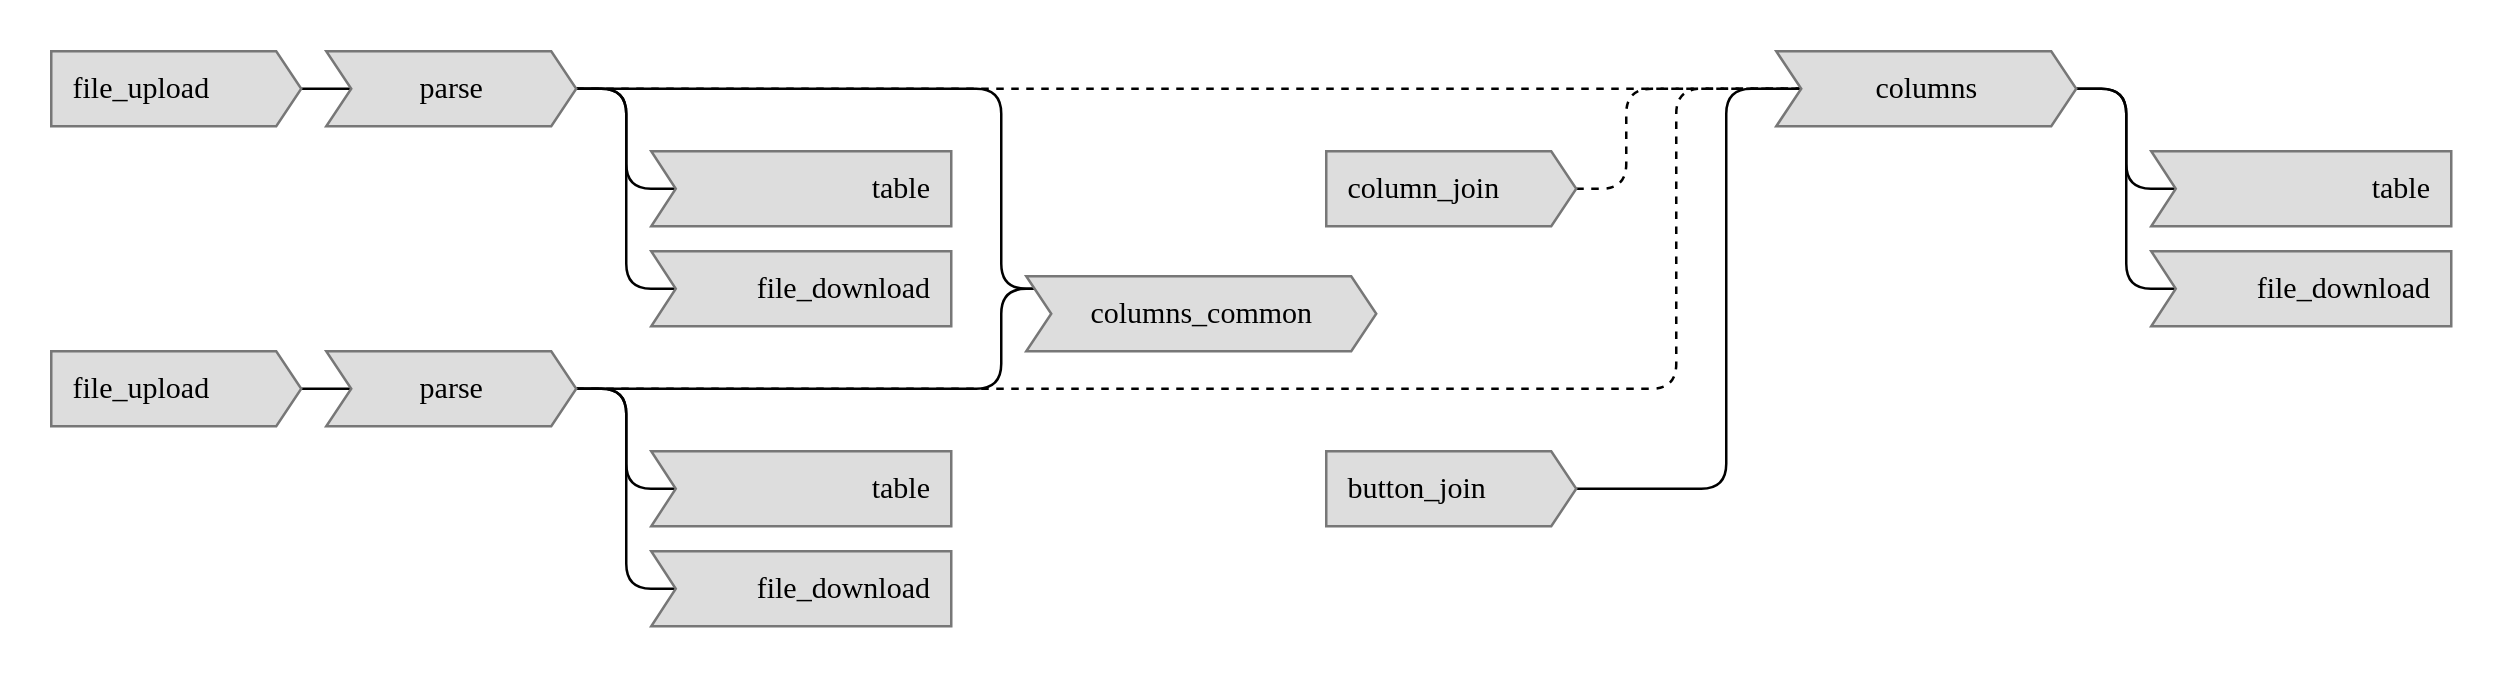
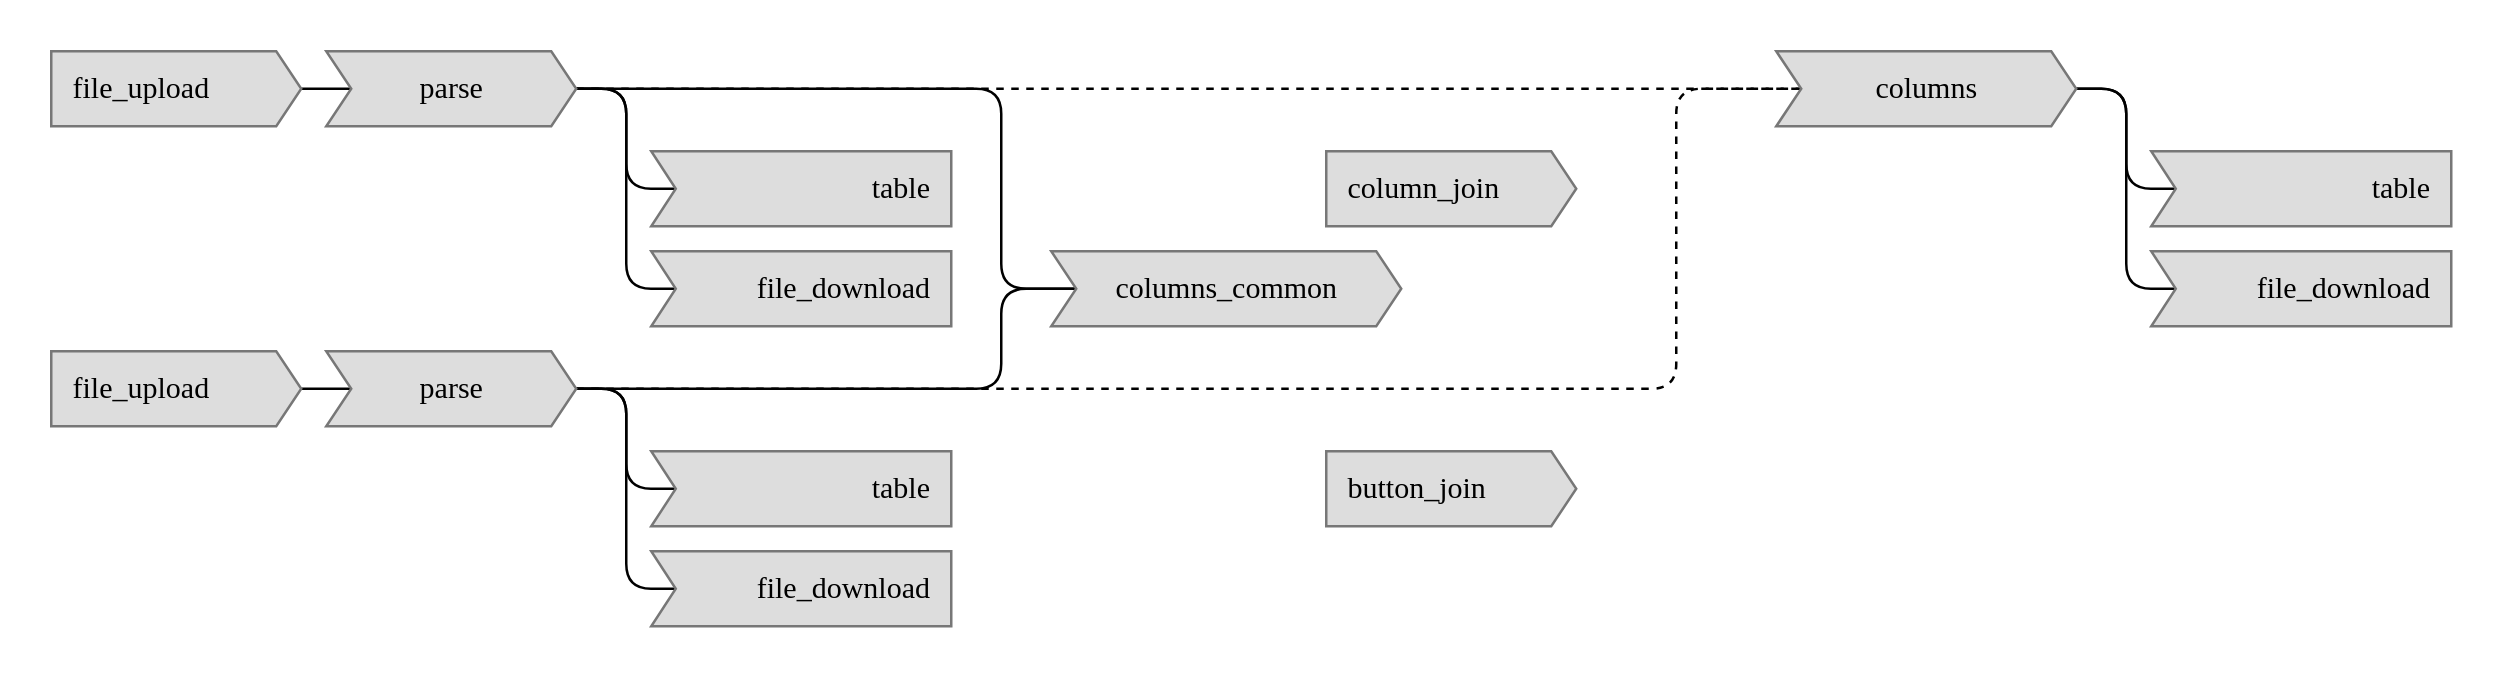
(1626, 159) -> none
(1201, 314) -> (1226, 289)
(1726, 359) -> none
